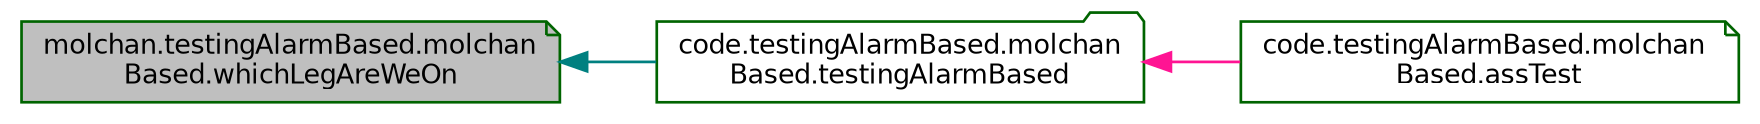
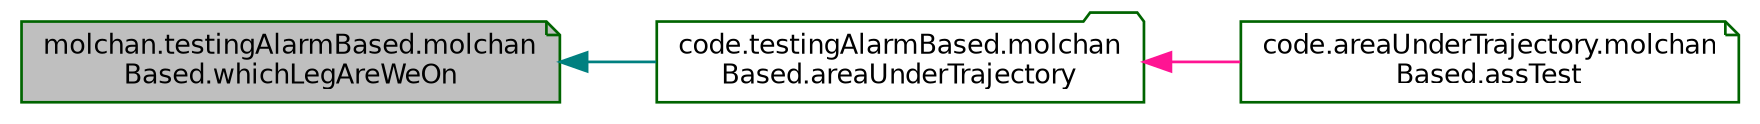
(900, 62) -> (900, 62)
(1490, 62) -> (1490, 62)
